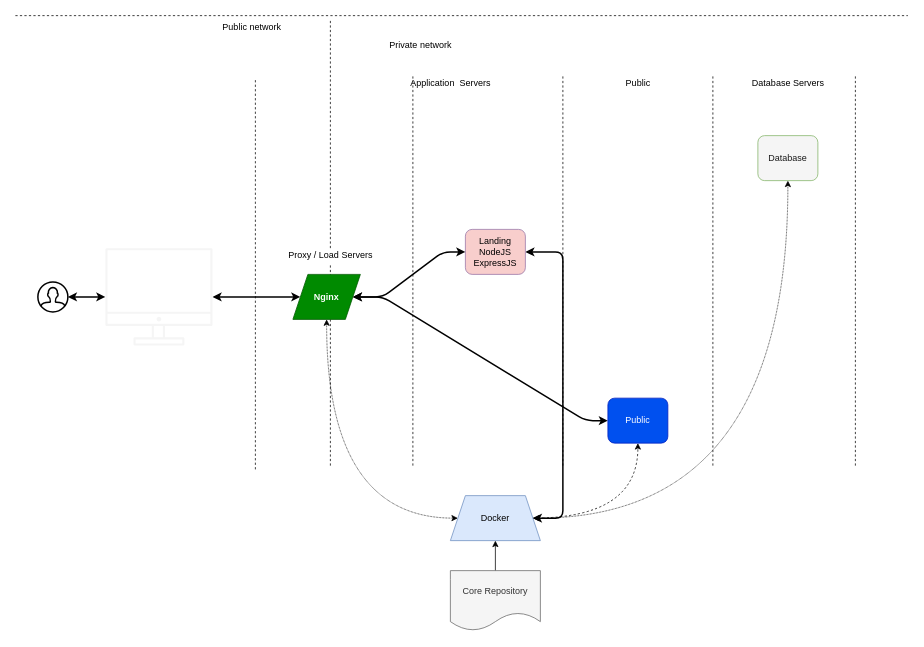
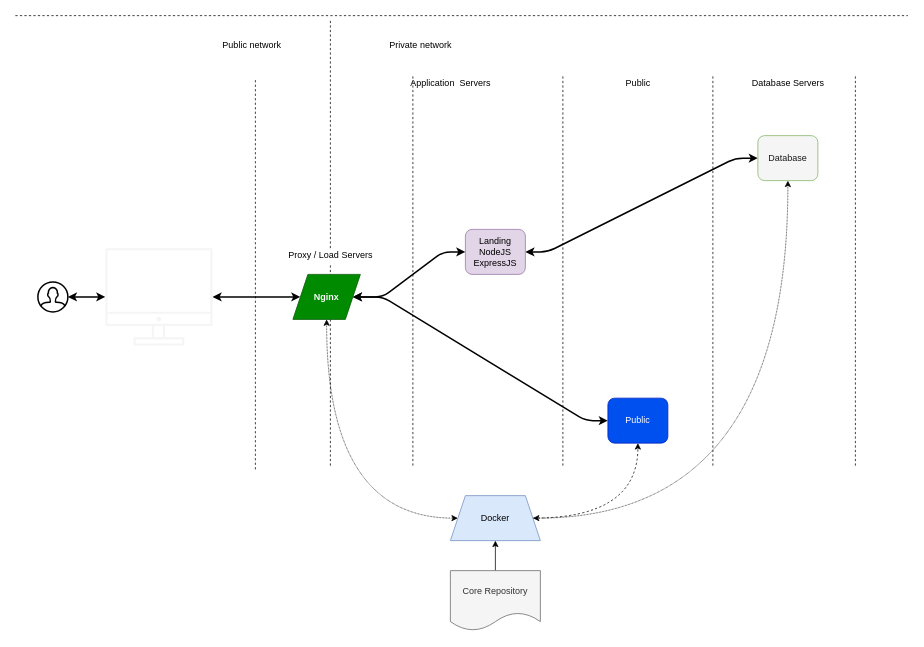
(252, 27) -> (252, 45)
(495, 252) -> (495, 252)
(563, 494) -> (646, 203)
